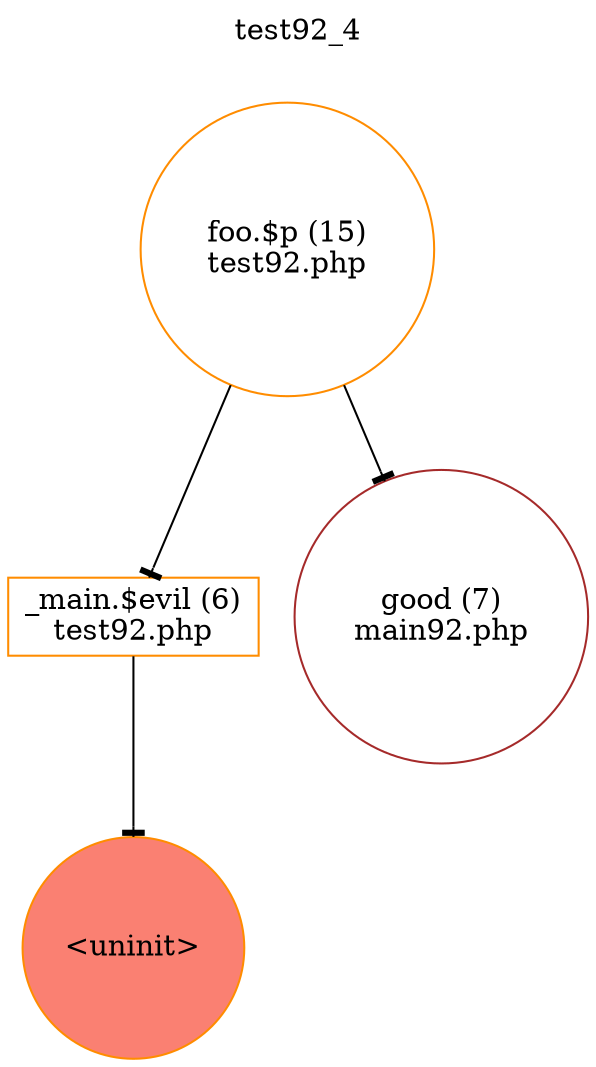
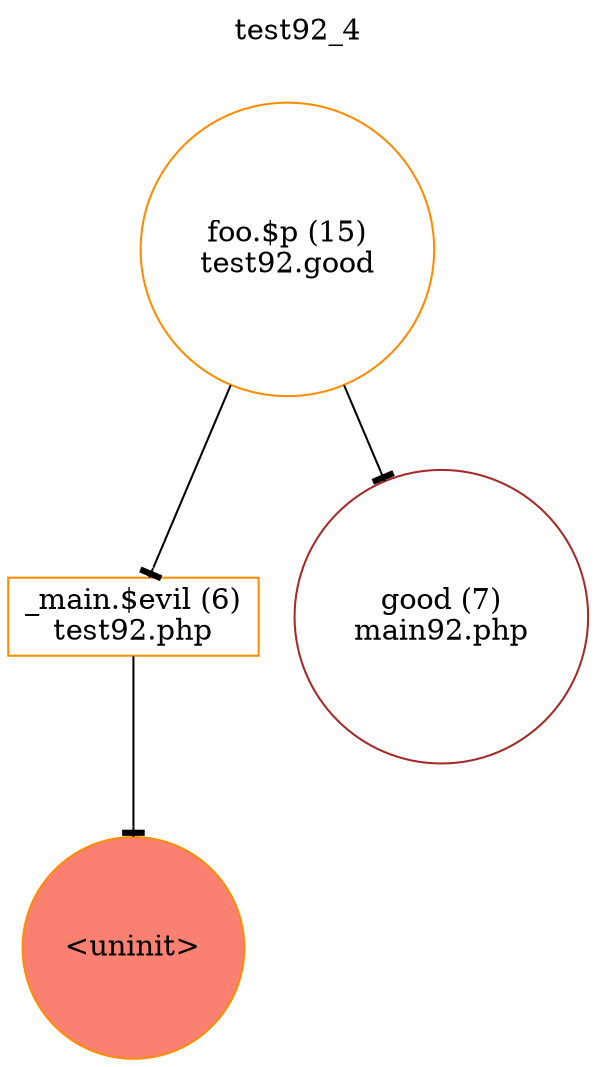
(287, 249) -> (287, 249)
